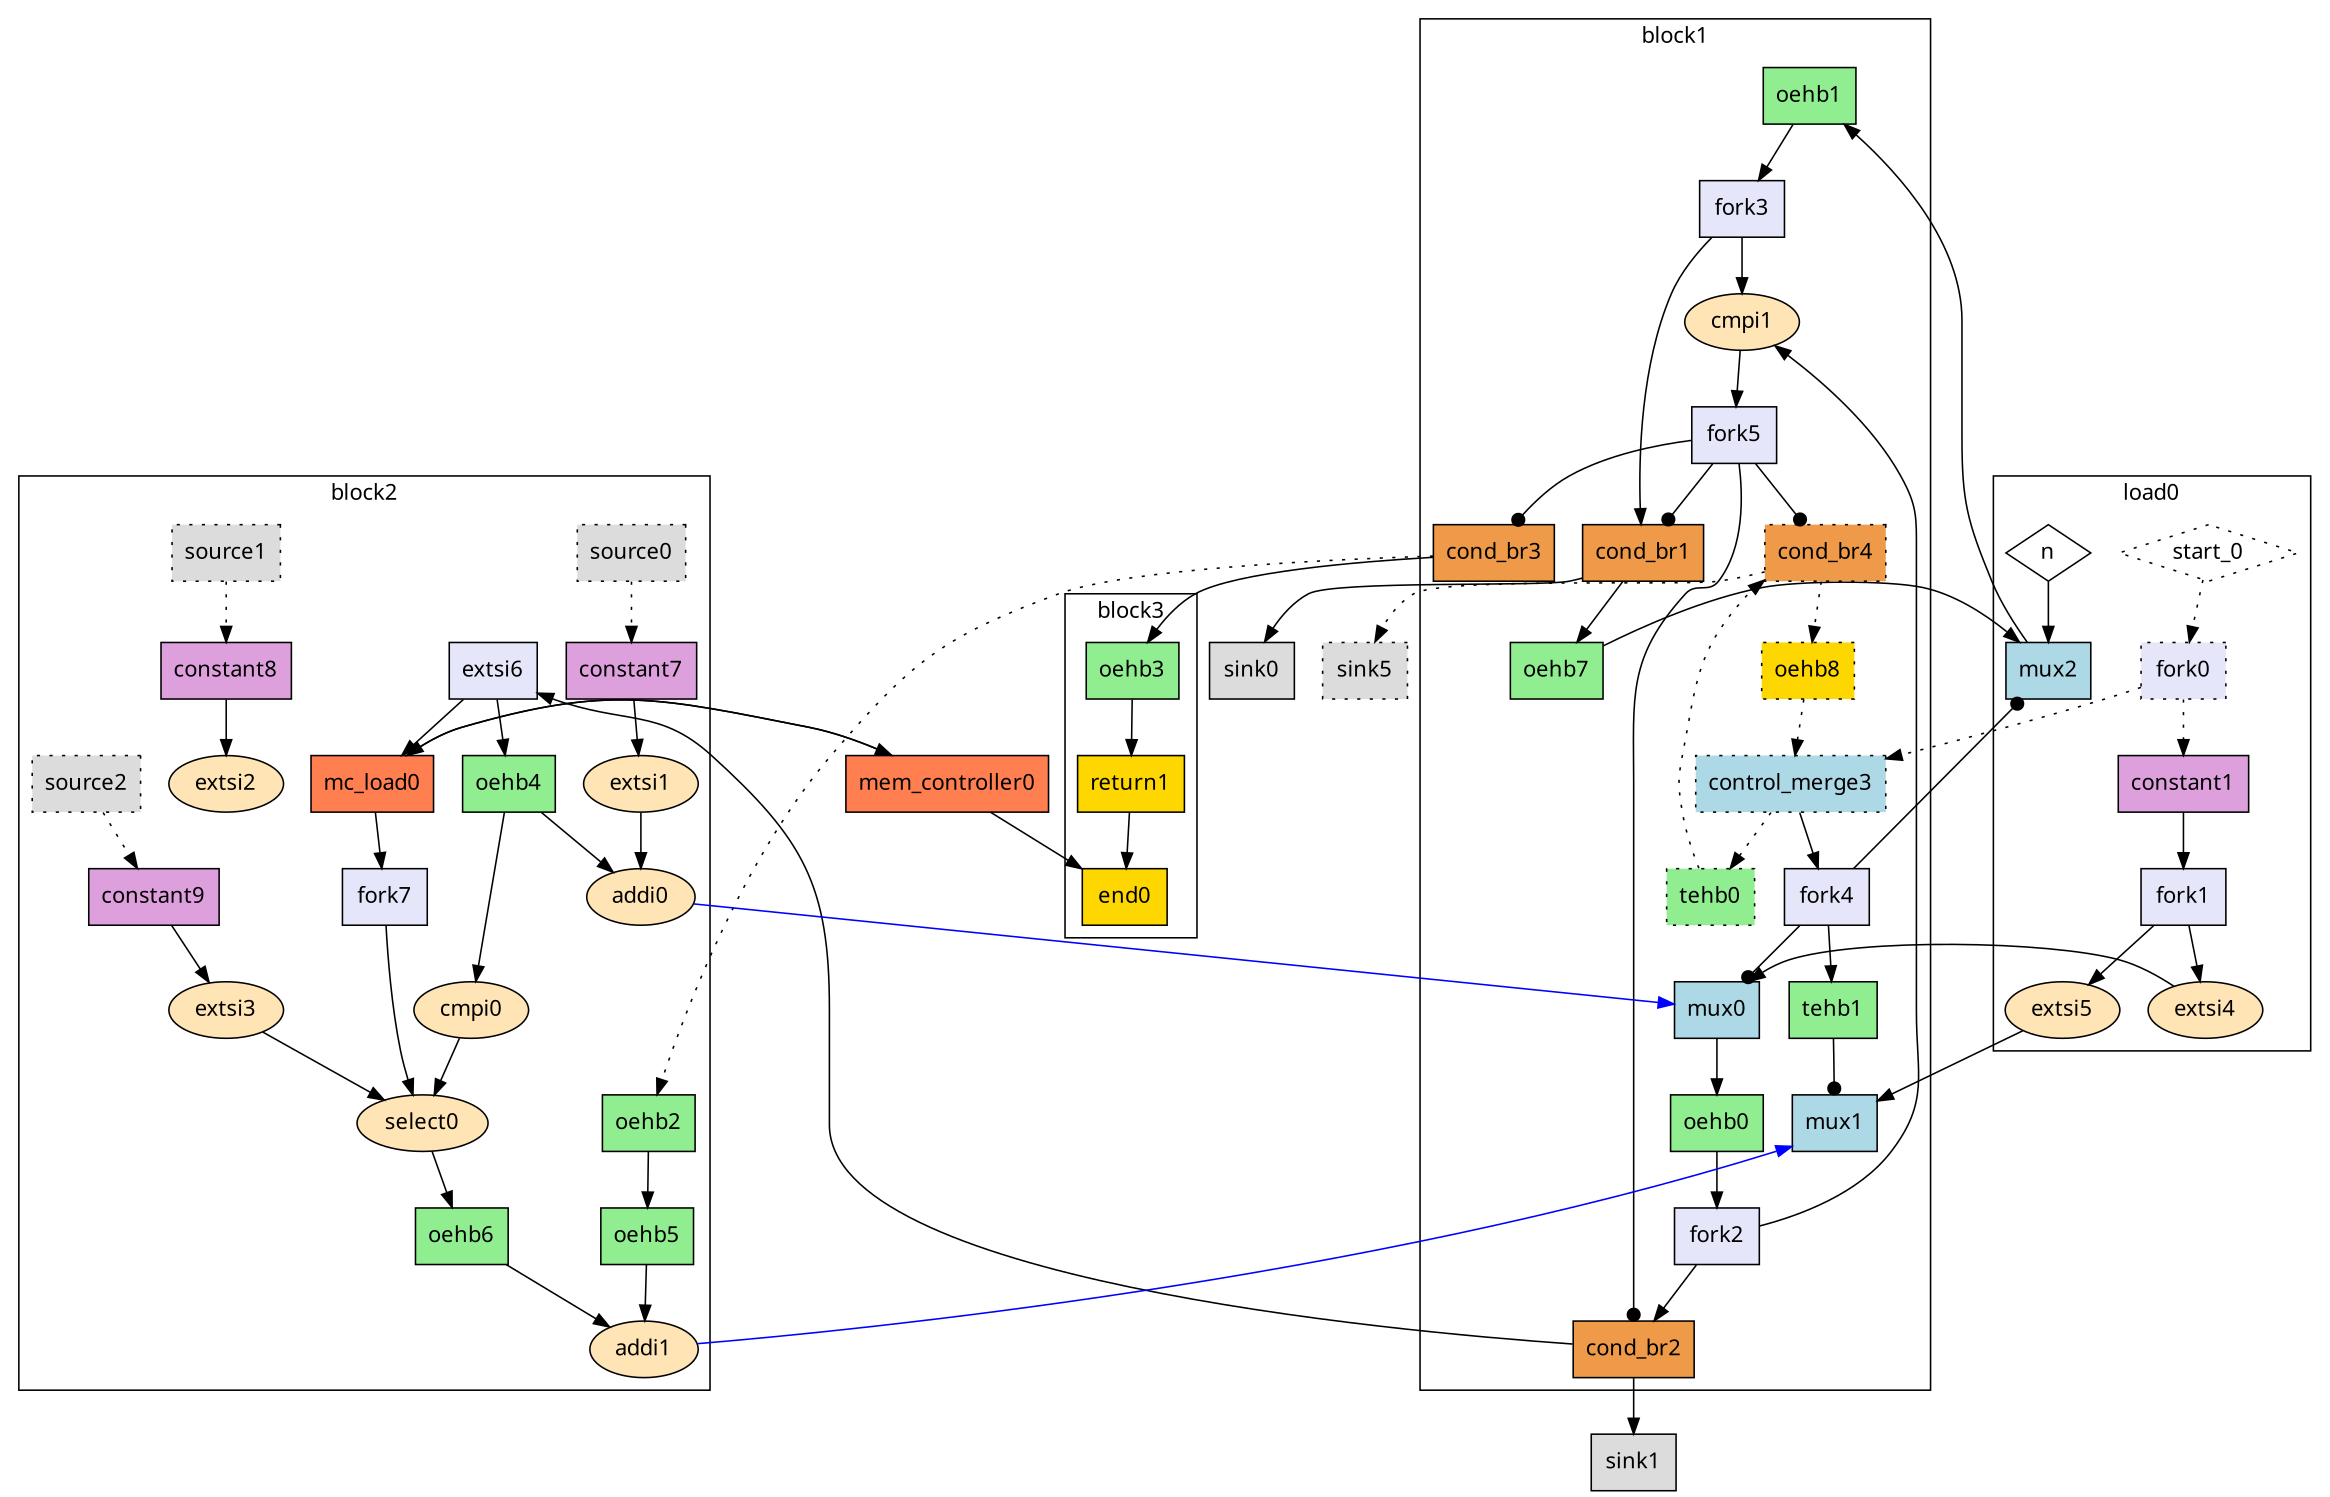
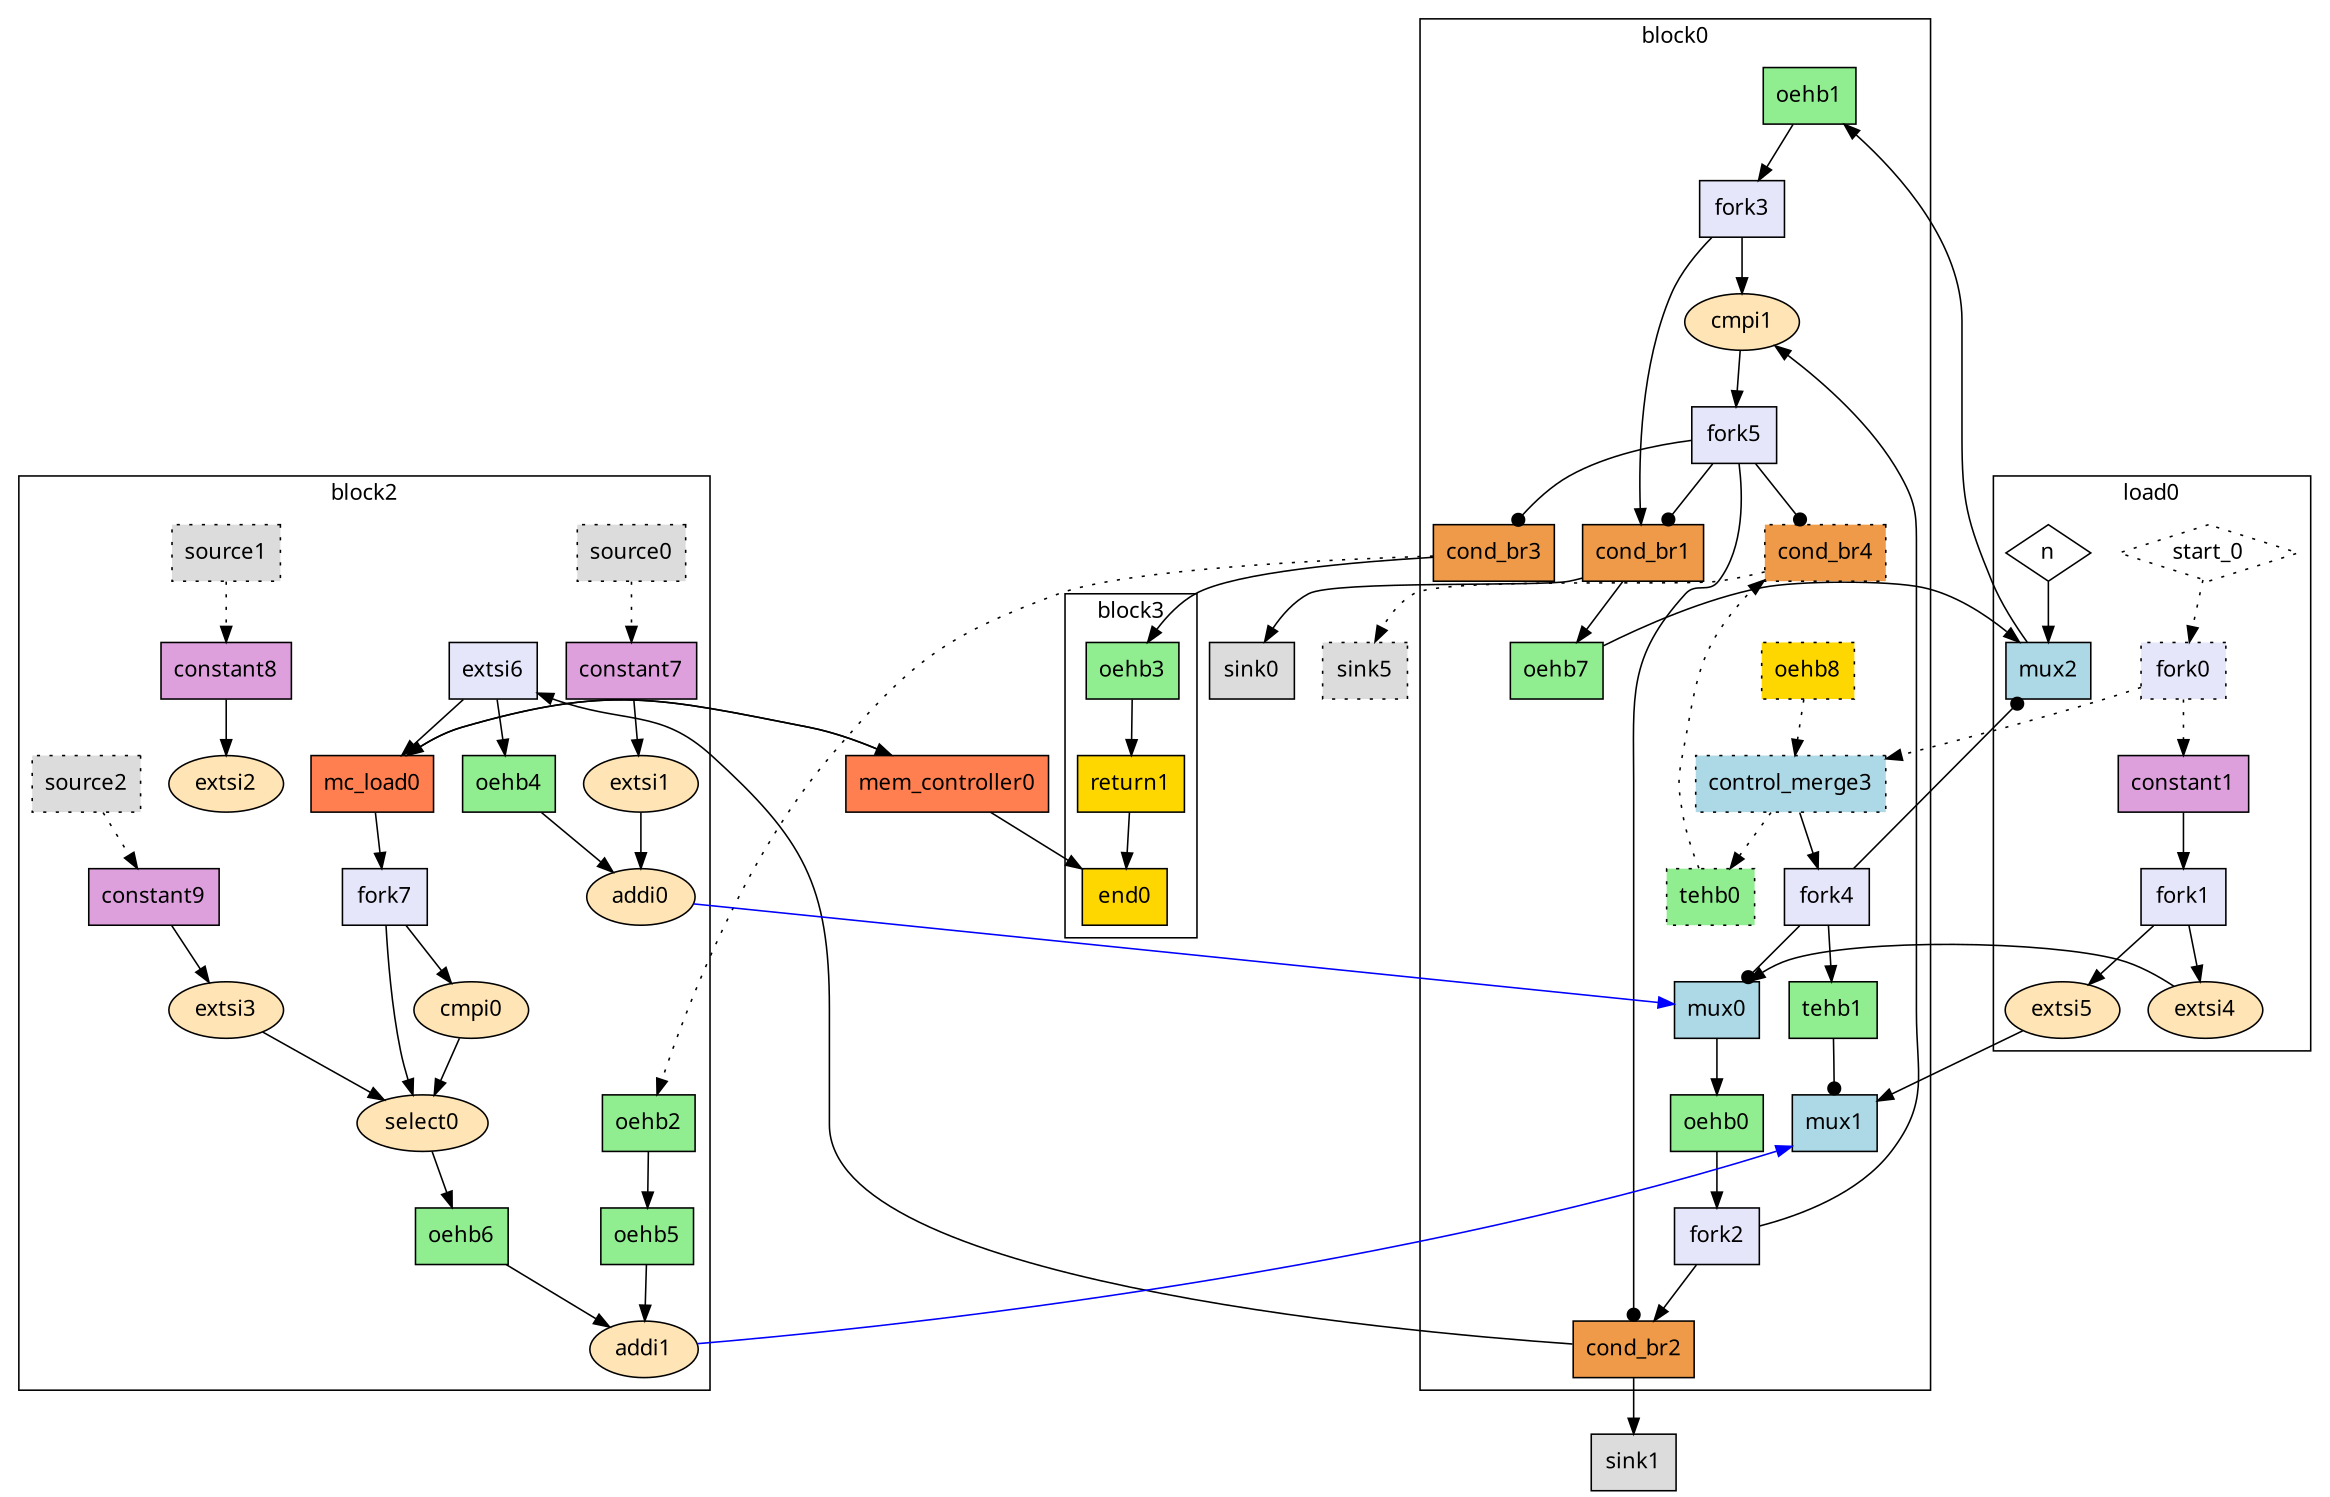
(1675, 37) -> (1675, 37)
(1818, 604) -> none
(491, 889) -> (424, 948)
